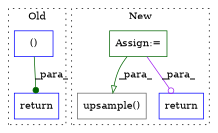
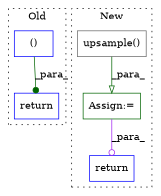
(119, 70) -> (112, 71)
